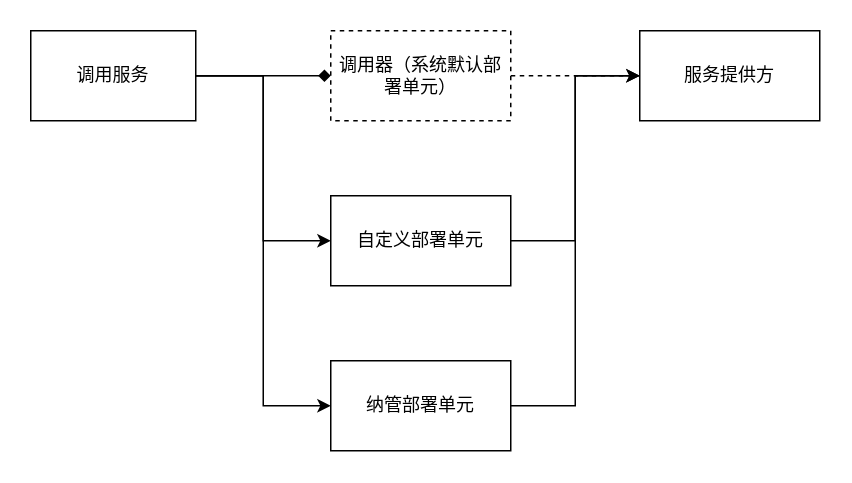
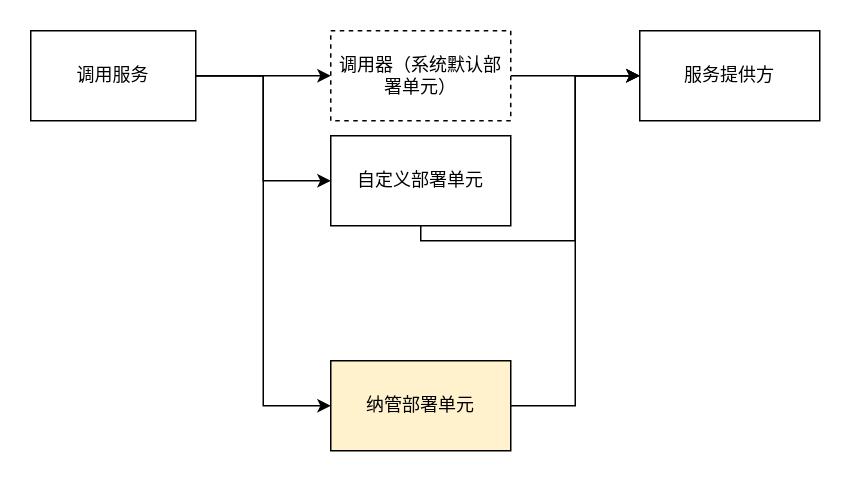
(318, 76) -> (319, 76)
(542, 76) -> (542, 76)
(635, 76) -> (511, 406)
(421, 241) -> (421, 181)
(421, 406) -> (421, 406)
